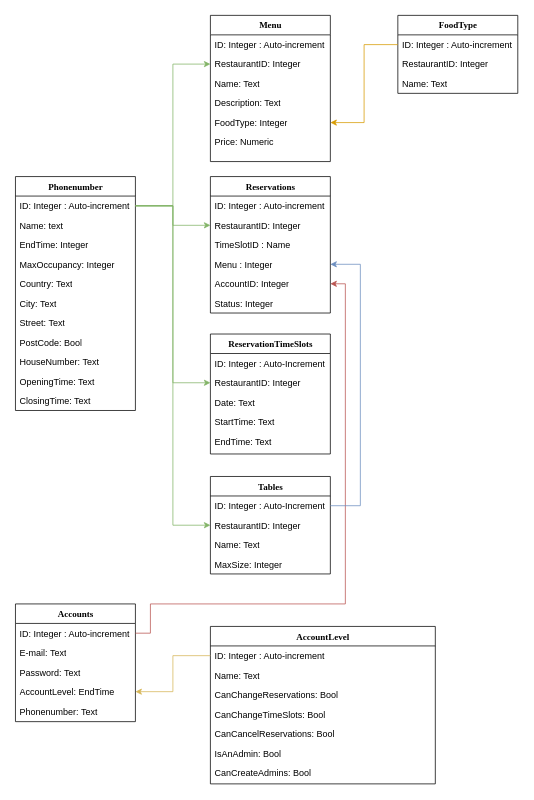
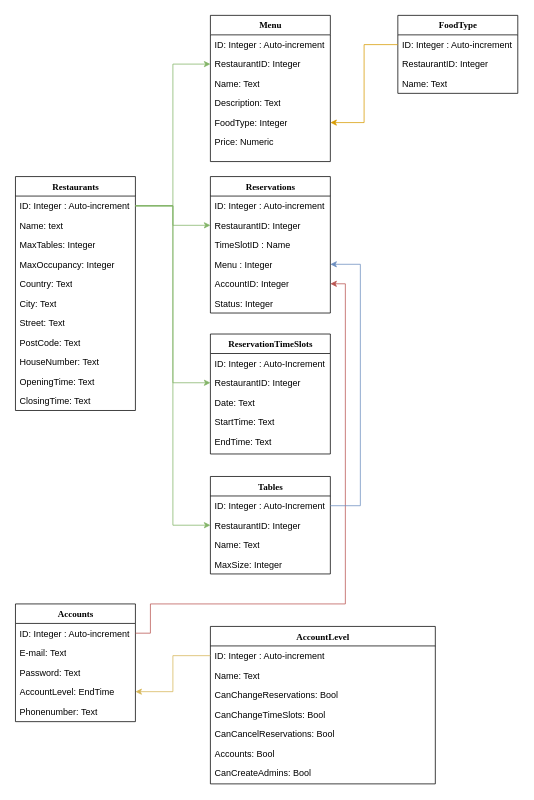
(76, 187) -> (76, 187)
(58, 246) -> (63, 246)
(52, 343) -> (53, 343)
(248, 754) -> (247, 754)
